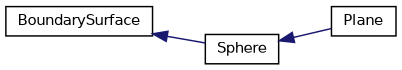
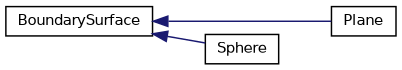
(312, 33) -> (250, 21)
